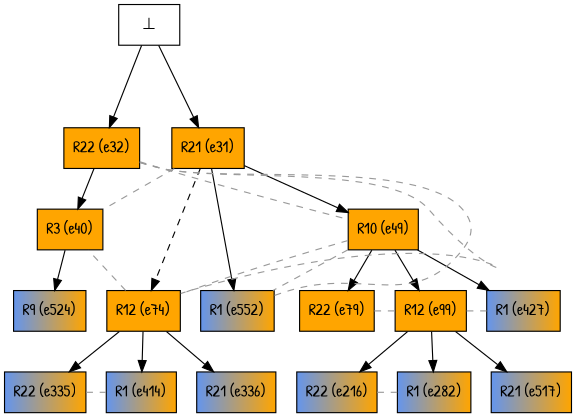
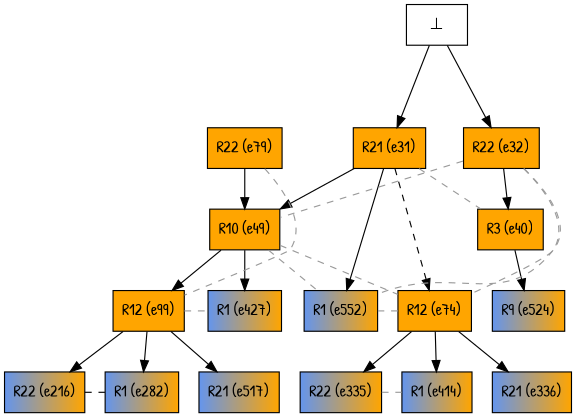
(363, 265) -> (245, 183)
(107, 270) -> (388, 311)
(387, 392) -> (95, 392)
